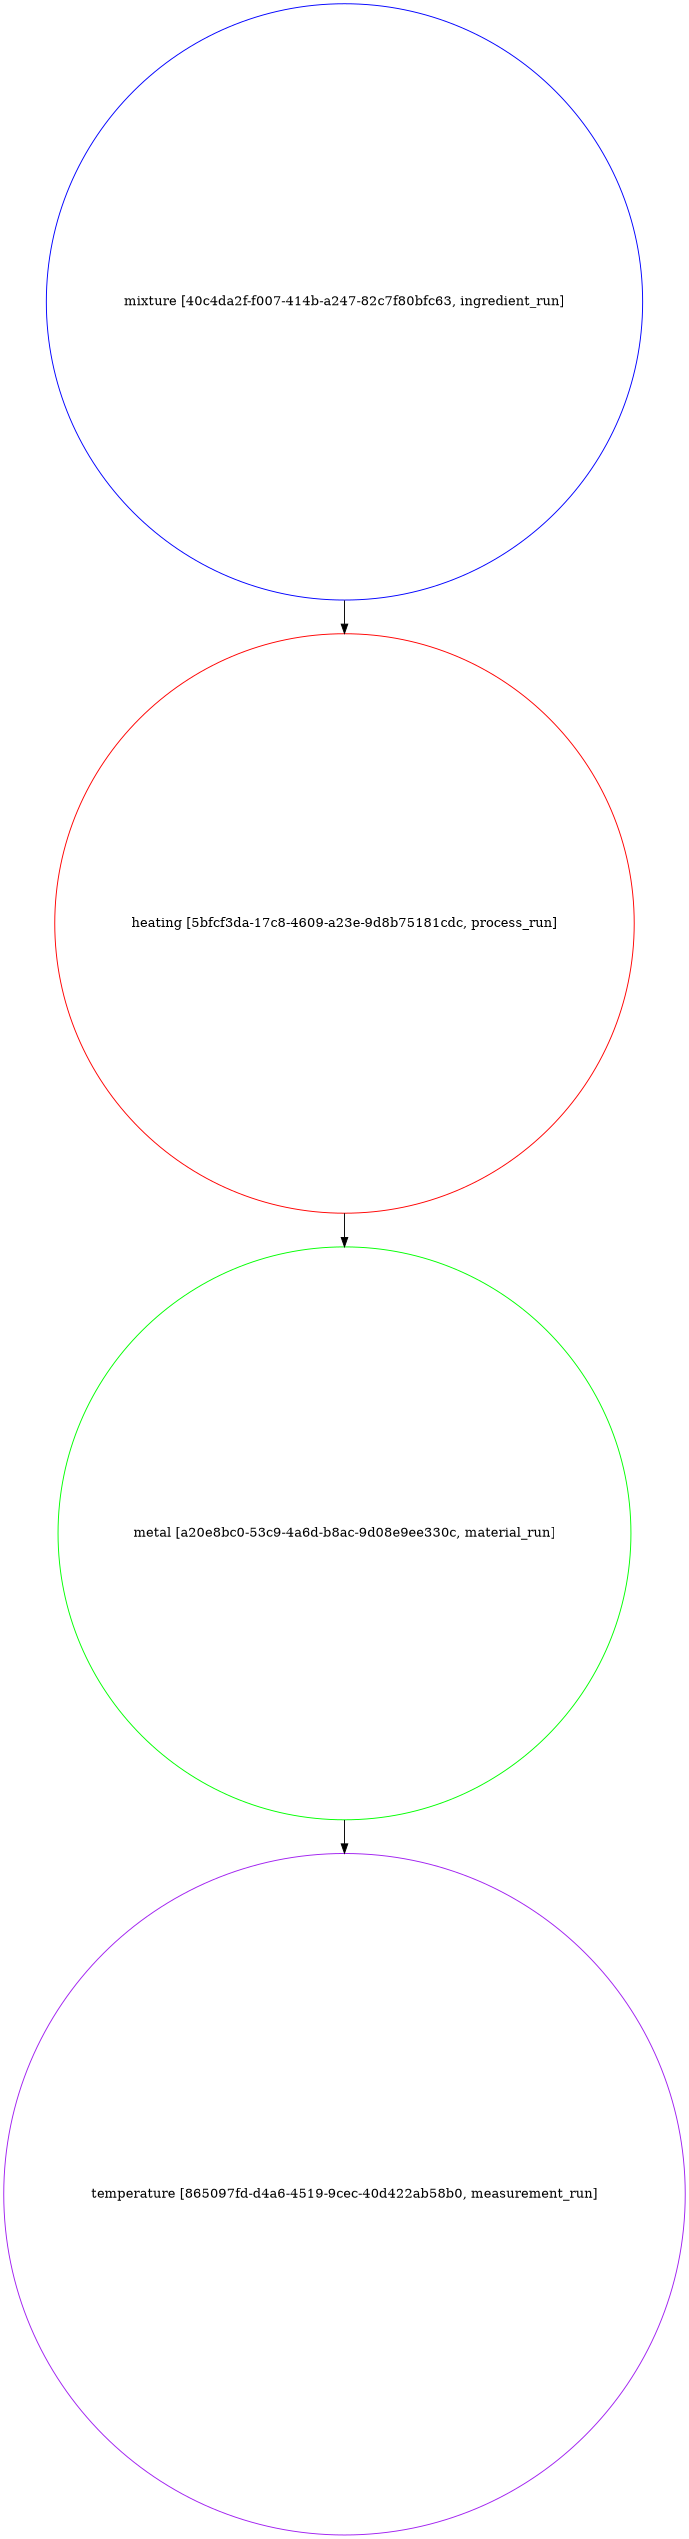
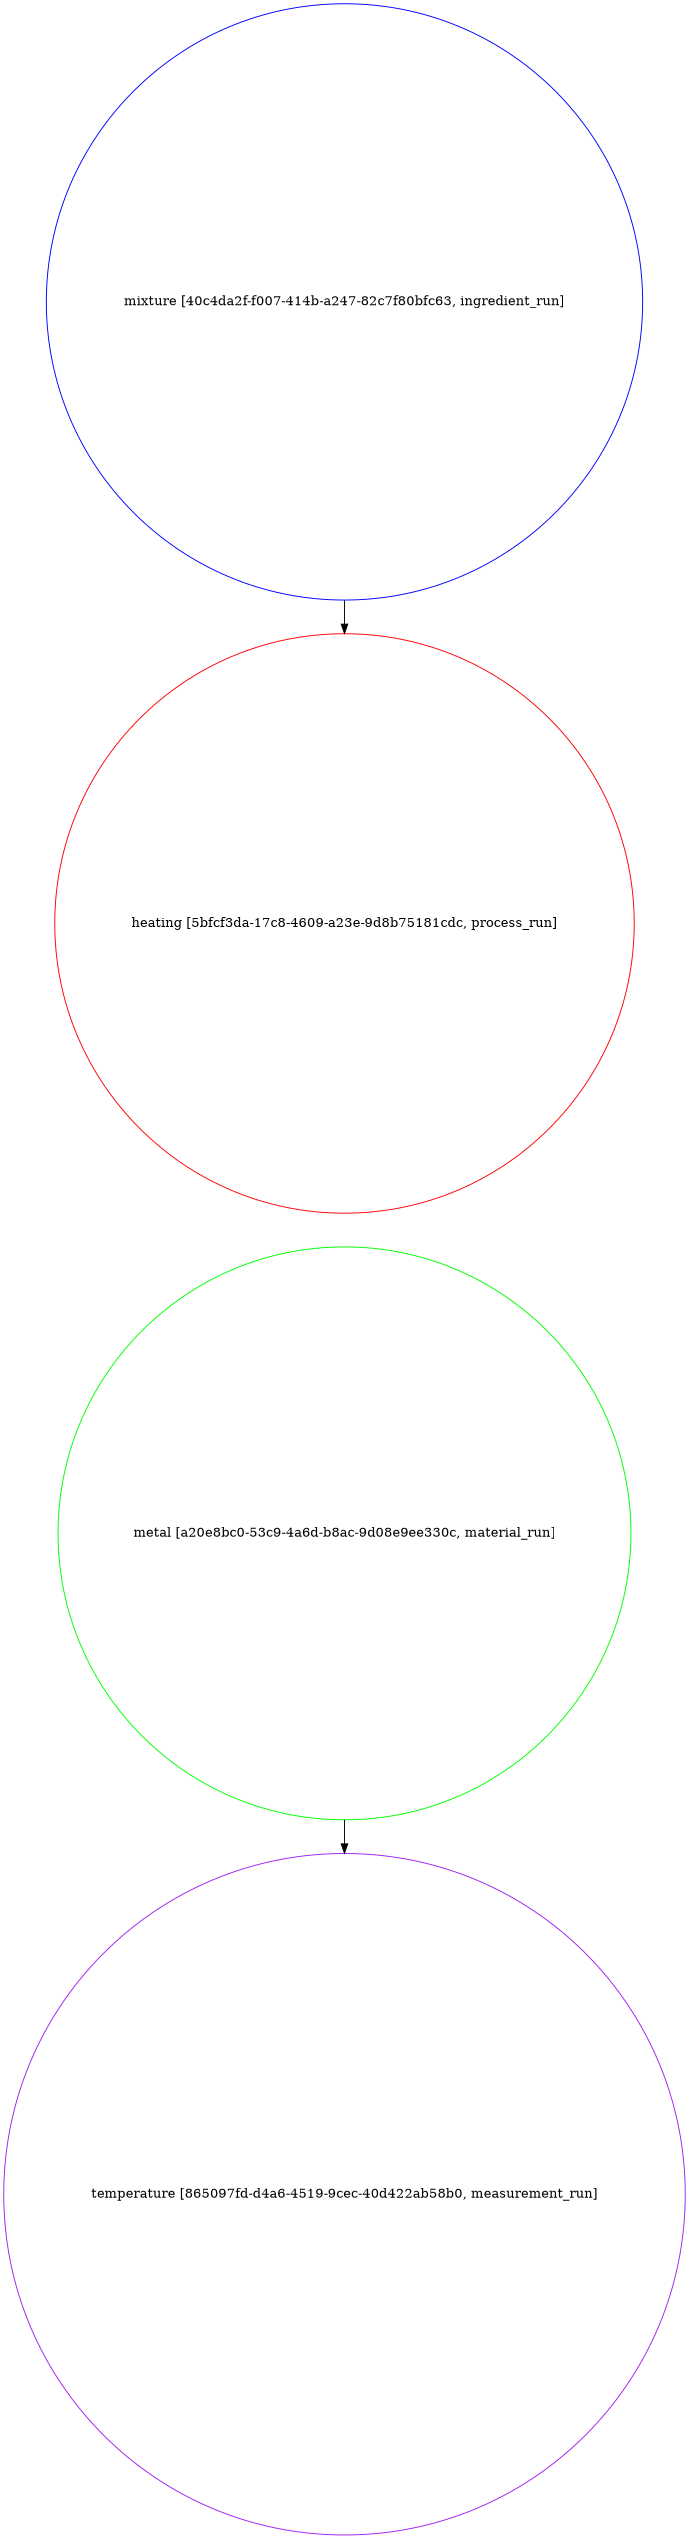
(344, 1225) -> none
